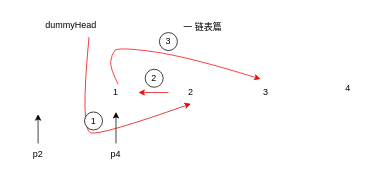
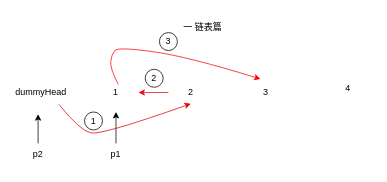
(71, 25) -> (41, 93)
(116, 155) -> (116, 155)
